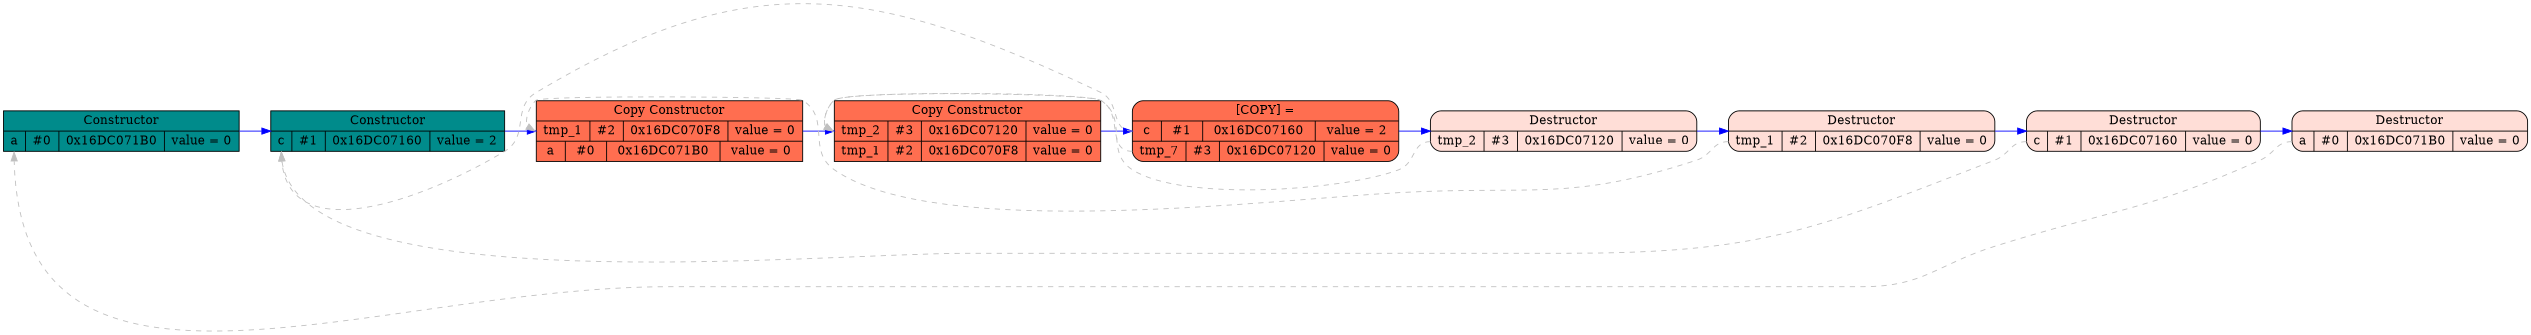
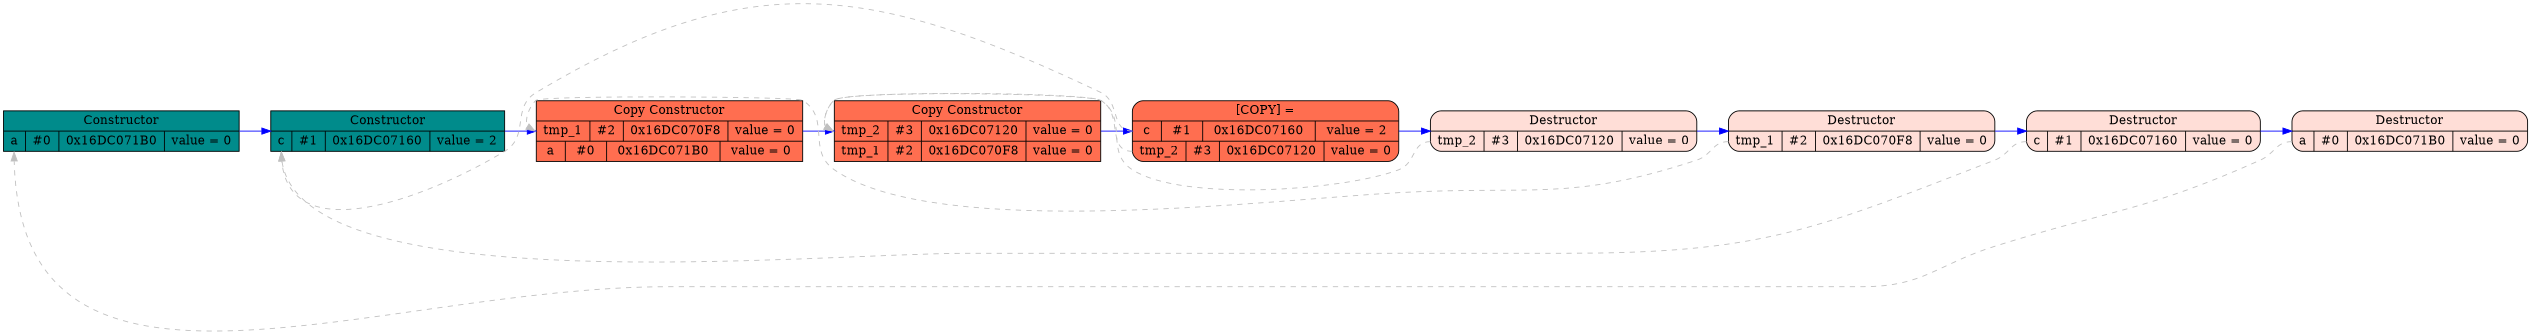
(1159, 151) -> (1159, 151)
